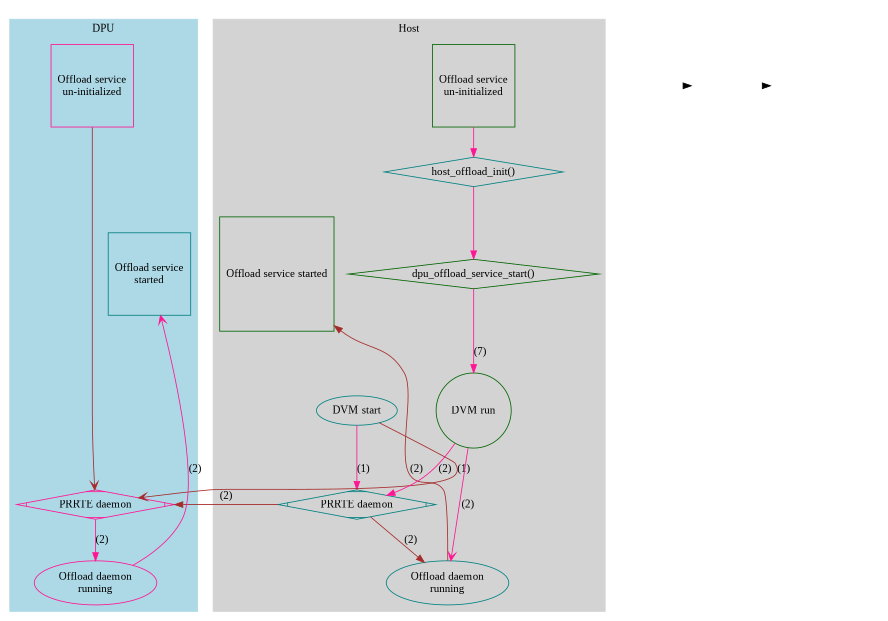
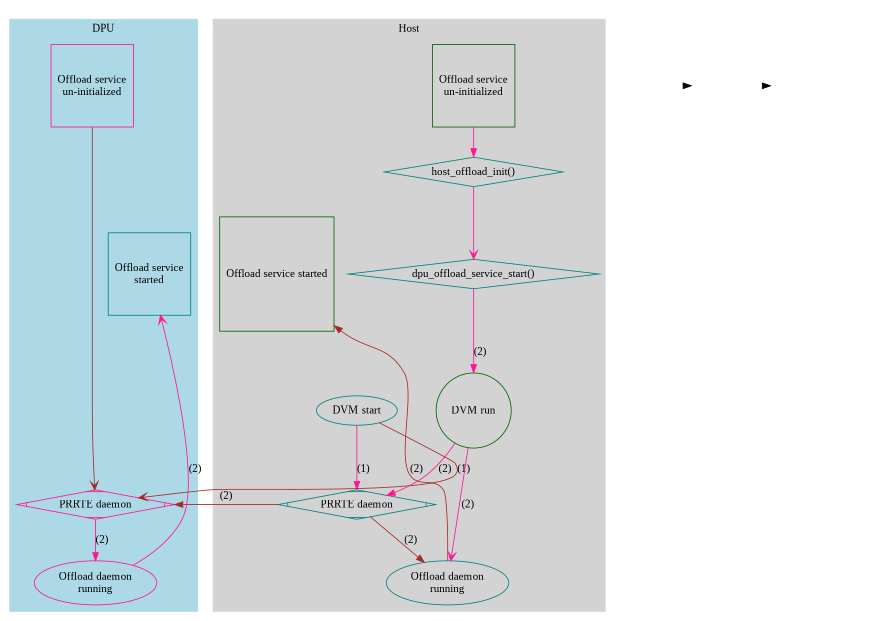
(474, 219) -> (474, 219)
(474, 274) -> (474, 274)
(480, 352) -> (480, 352)
